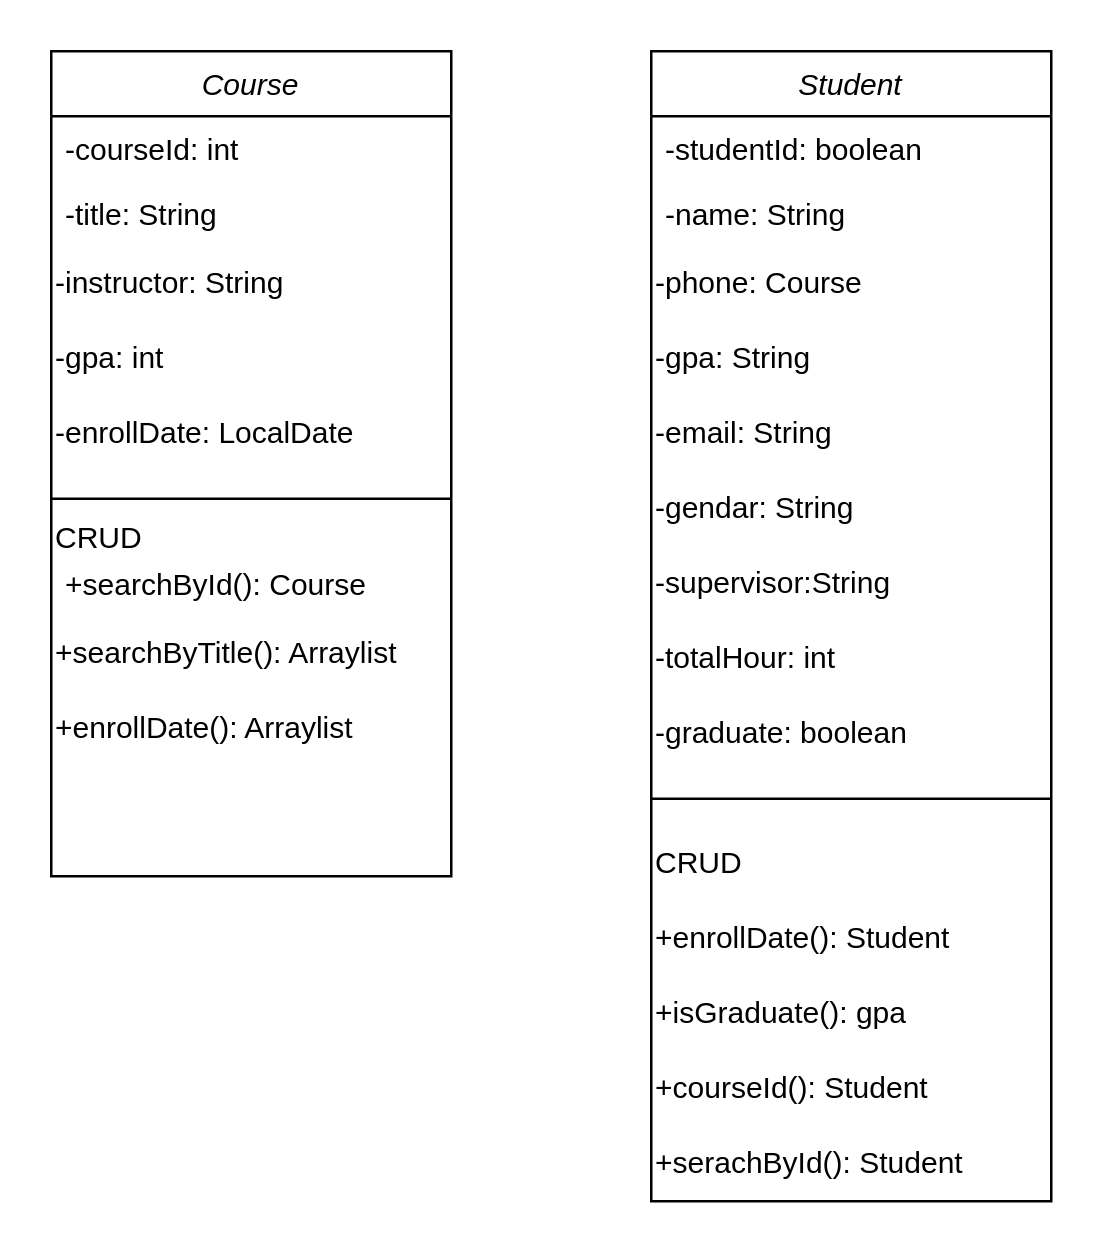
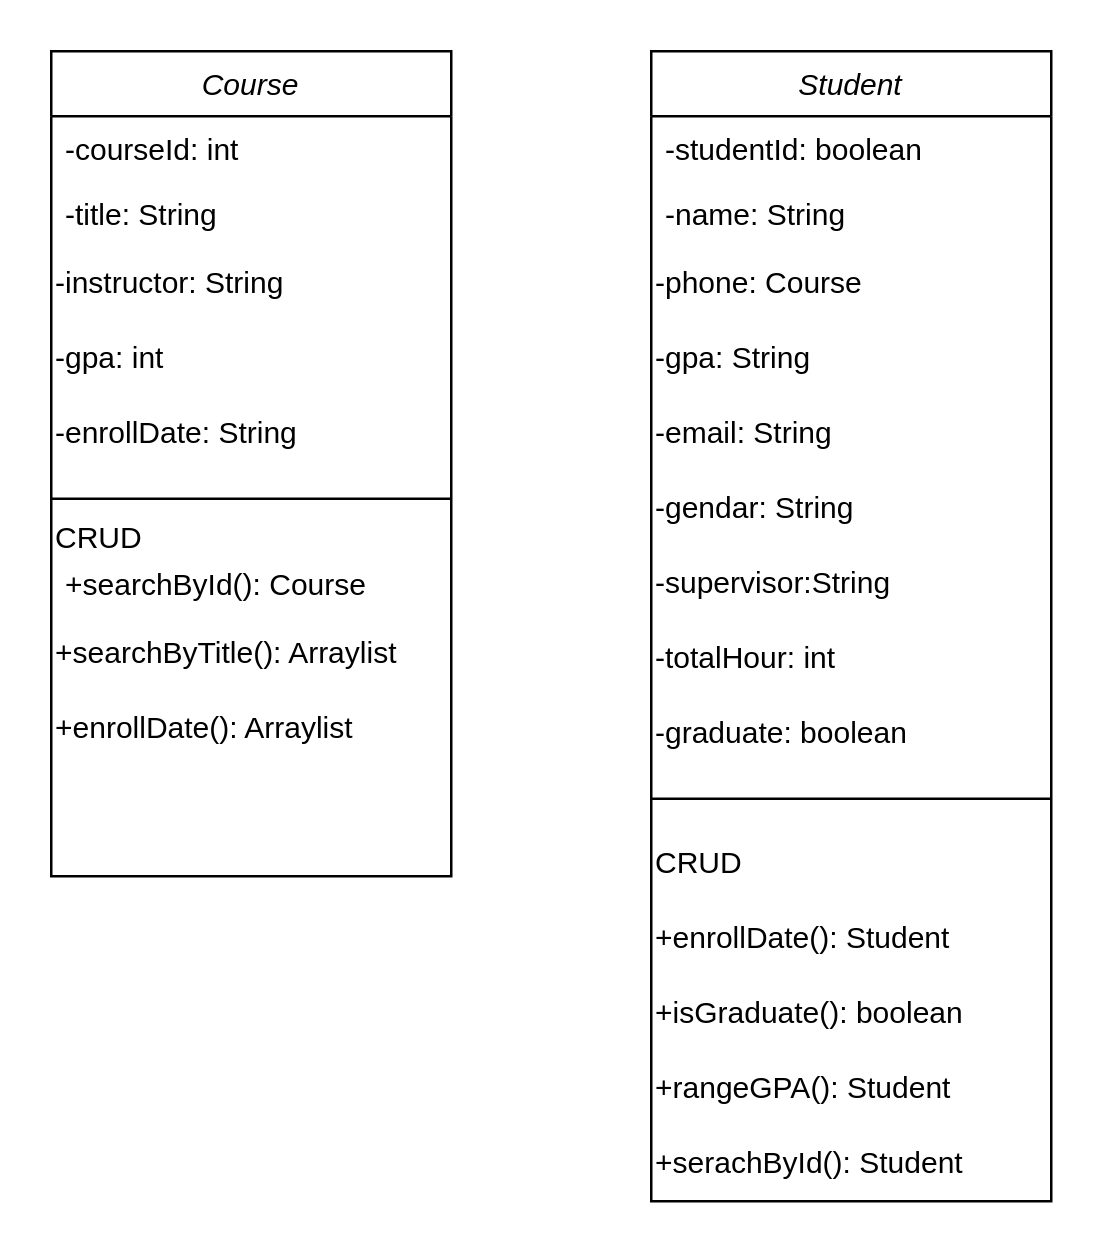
(222, 434) -> (196, 434)
(796, 1014) -> (825, 1014)
(816, 1089) -> (816, 1089)
